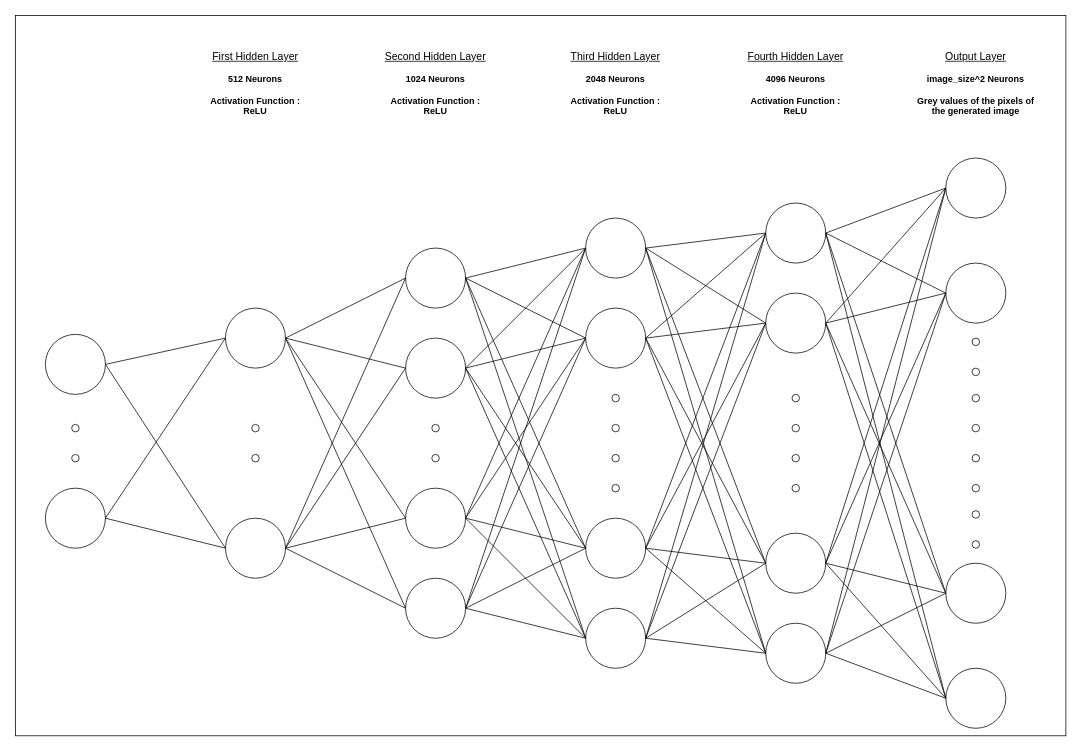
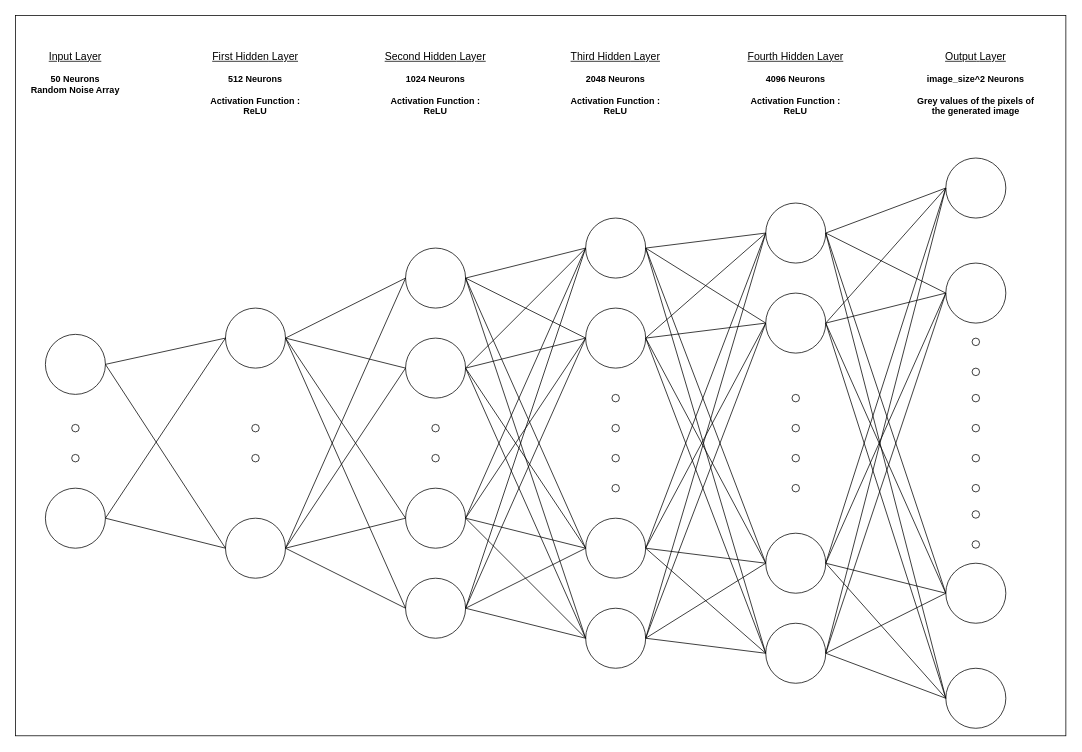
none -> (75, 105)
